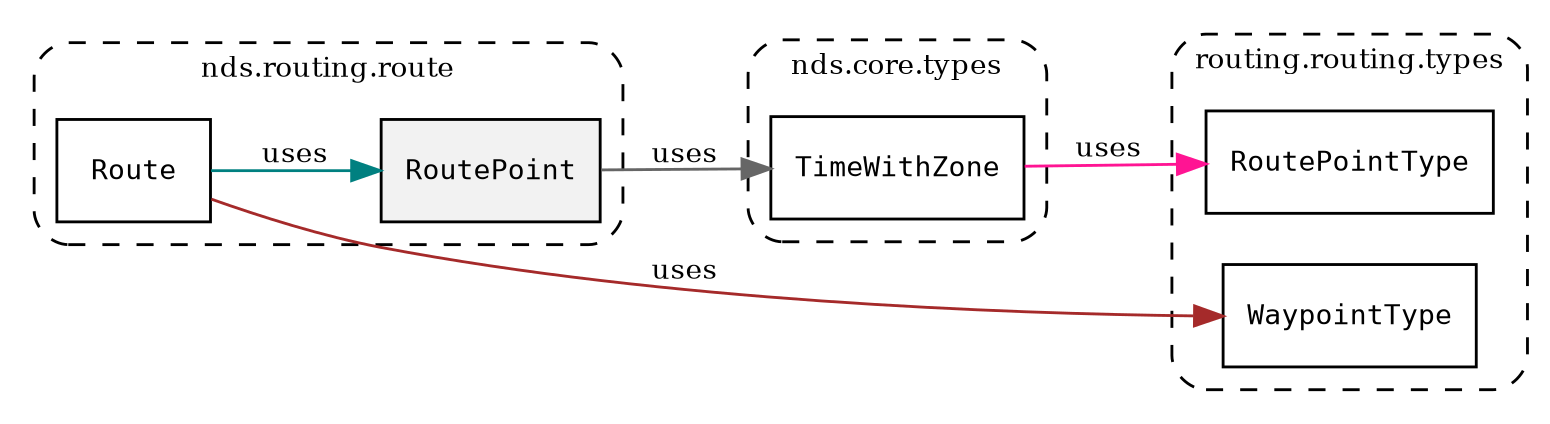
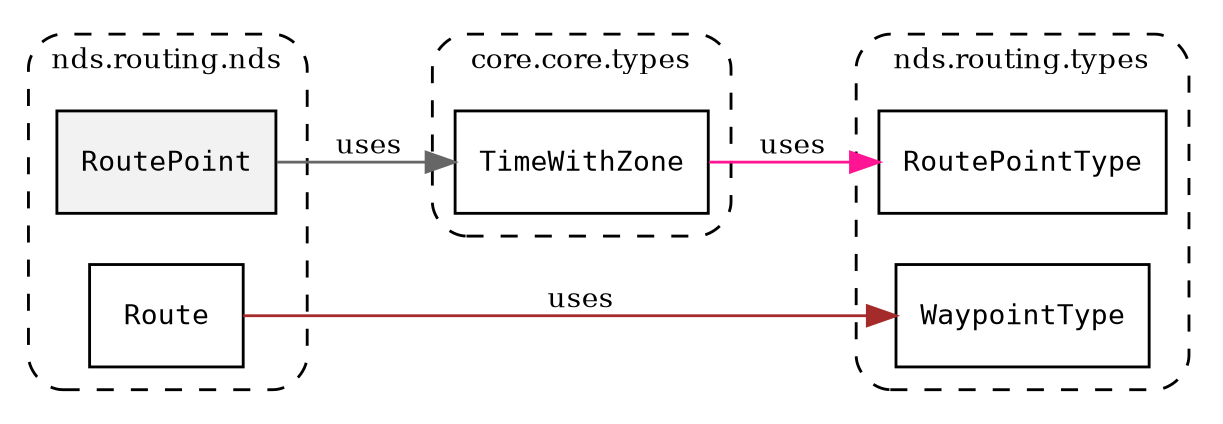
(1350, 61) -> (1023, 61)
(897, 67) -> (582, 61)
(329, 70) -> (168, 61)
(281, 171) -> none
